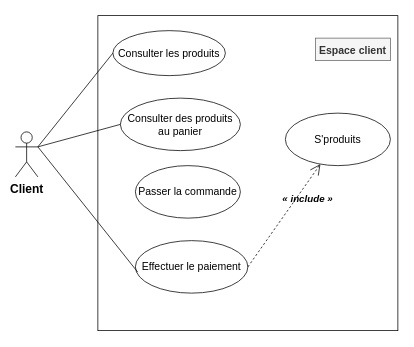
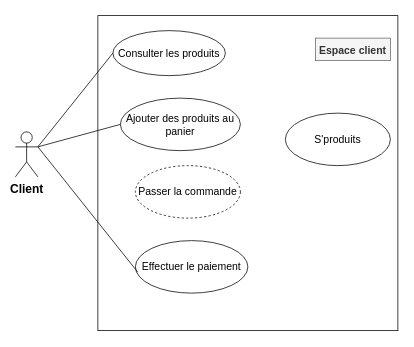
(180, 124) -> (180, 124)
(188, 192) -> (188, 192)
(308, 198) -> none
(264, 244) -> none
